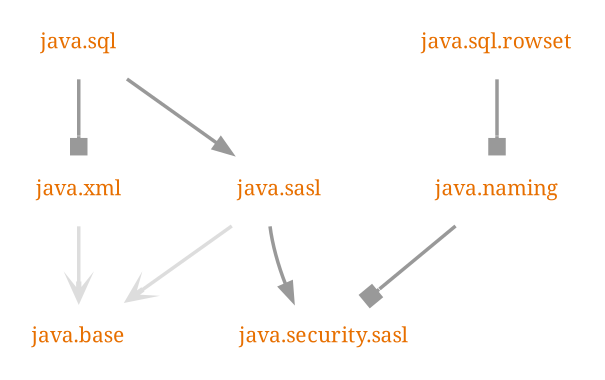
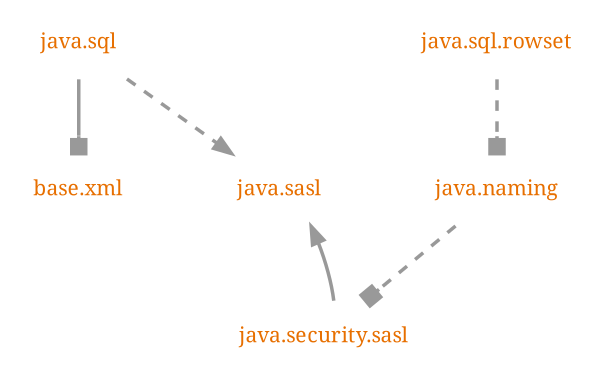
(497, 108) -> (497, 108)
(172, 111) -> (172, 111)
(79, 190) -> (79, 190)
(276, 256) -> (328, 271)
(418, 257) -> (418, 257)
(79, 337) -> none
